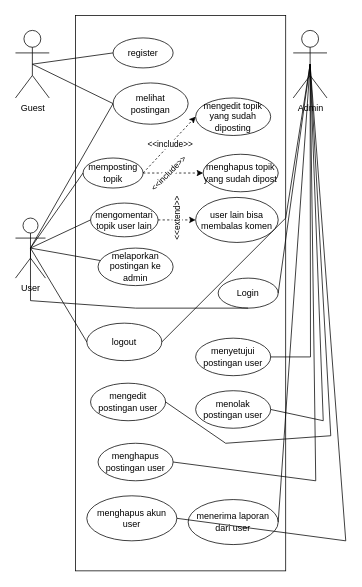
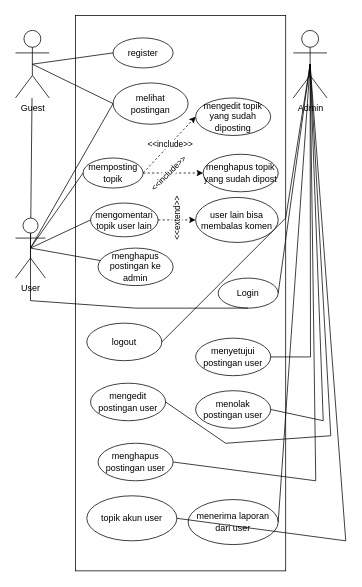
(135, 267) -> (135, 267)
(59, 296) -> (31, 158)
(132, 518) -> (132, 518)
